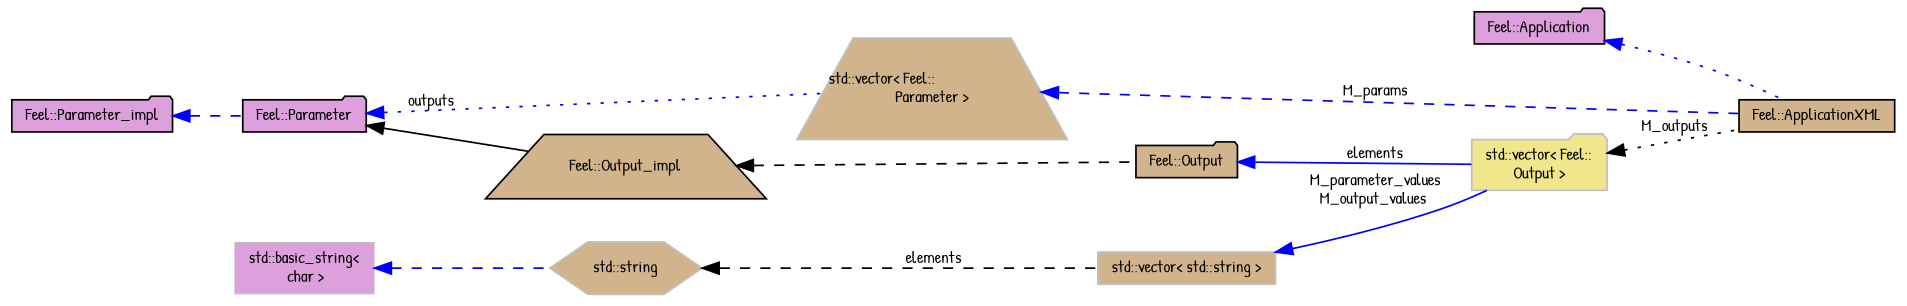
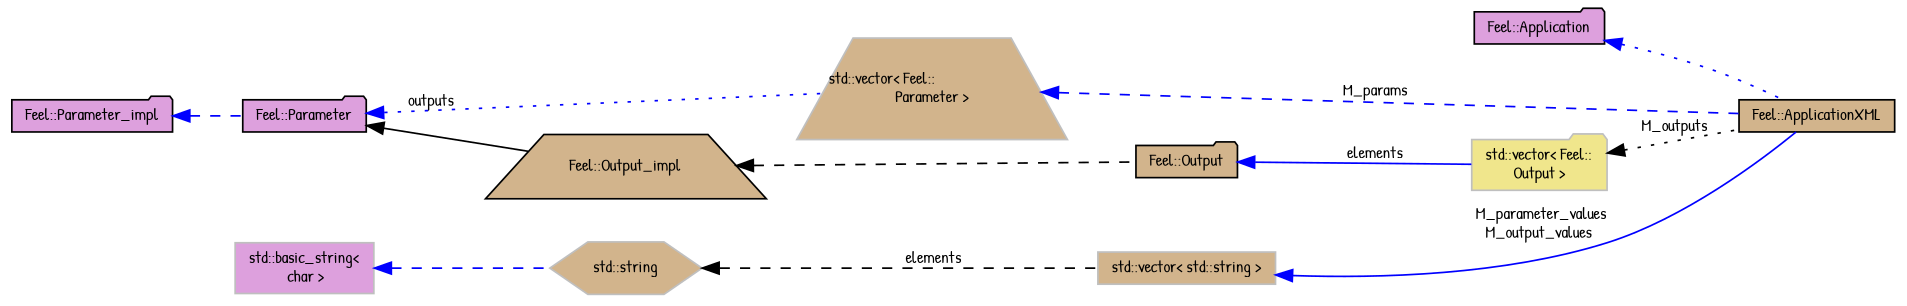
(1391, 224) -> (1560, 255)
